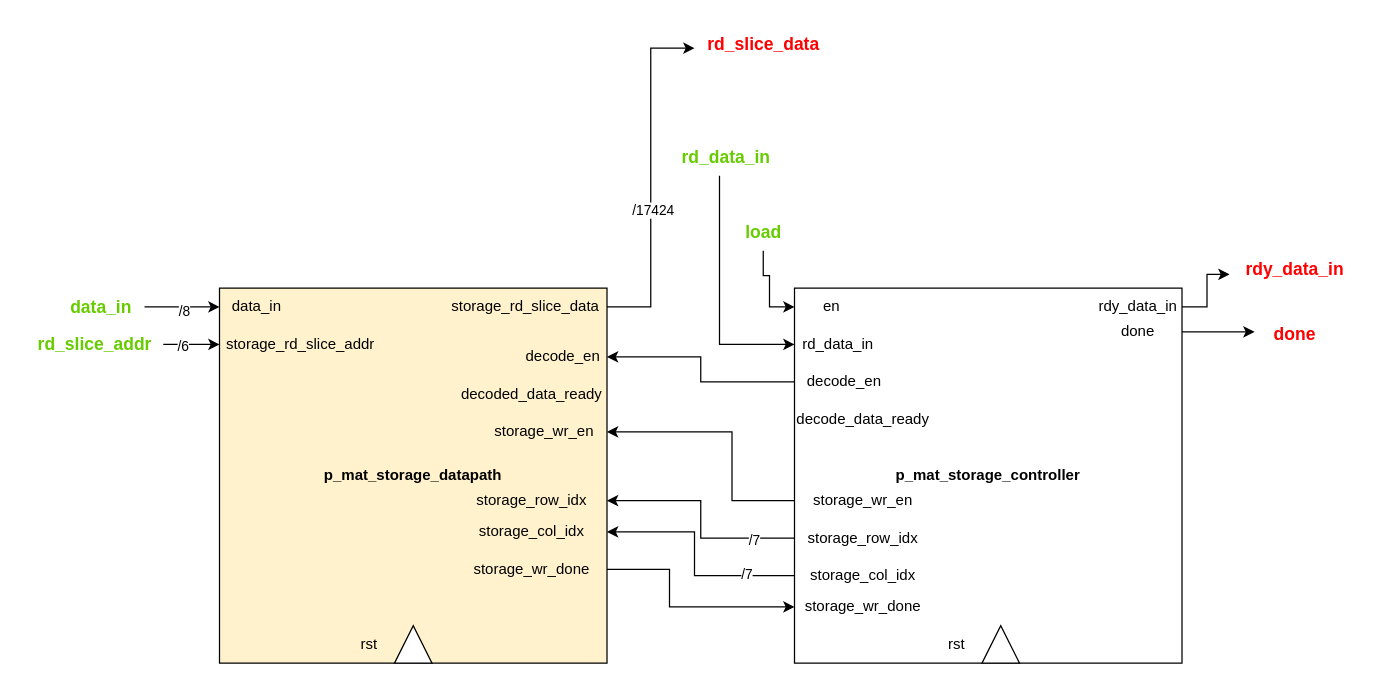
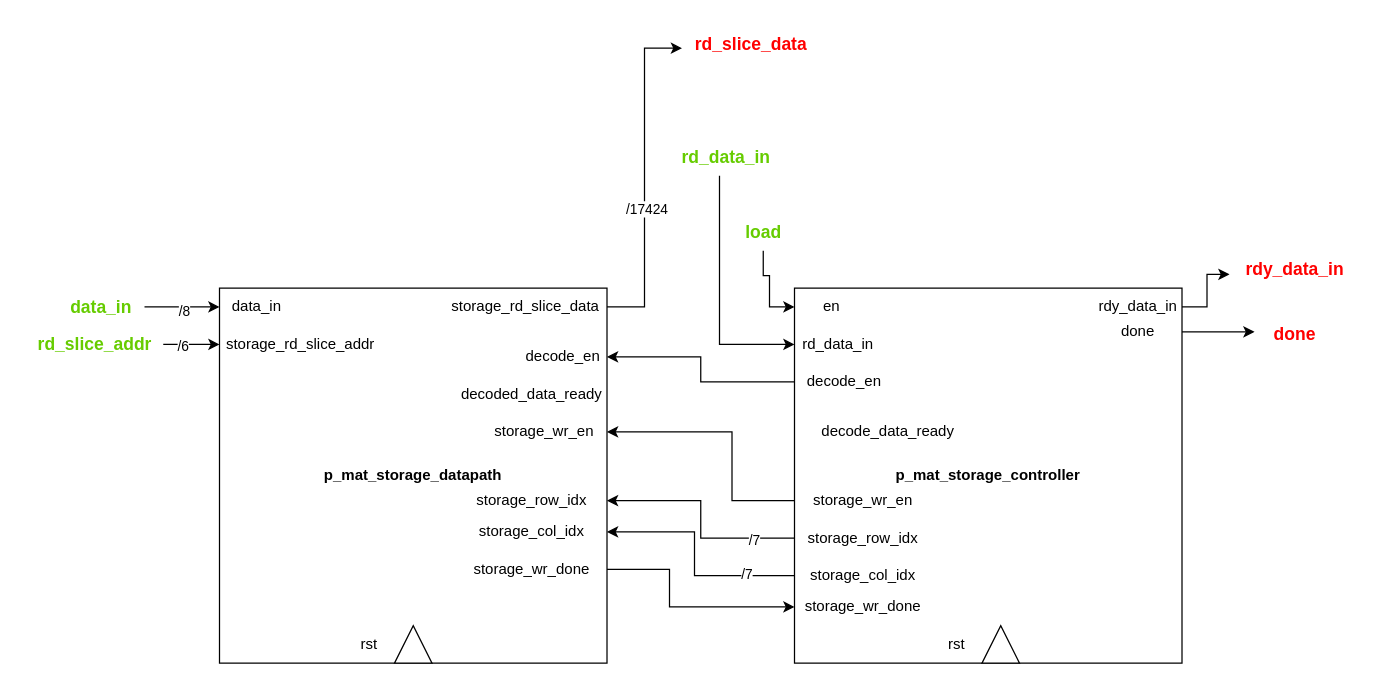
(763, 44) -> (751, 44)
(863, 419) -> (888, 432)
(413, 476) -> (413, 476)
